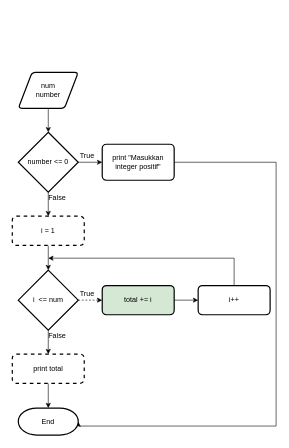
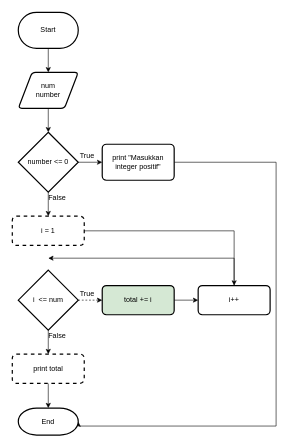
none -> (48, 30)
none -> (48, 66)
(48, 264) -> (171, 231)
